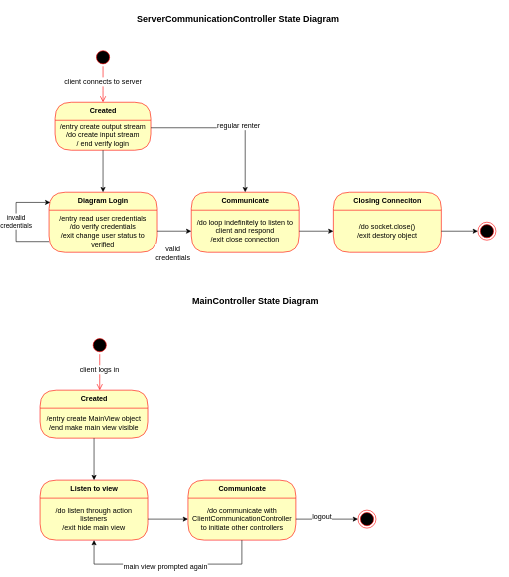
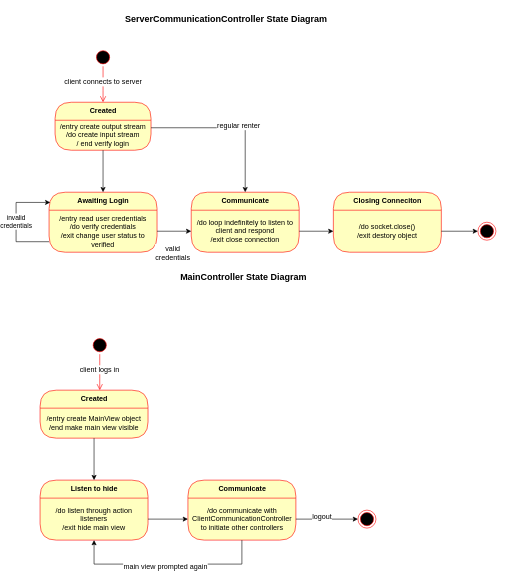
(241, 18) -> (229, 18)
(103, 201) -> (103, 201)
(260, 300) -> (248, 276)
(94, 489) -> (94, 489)
